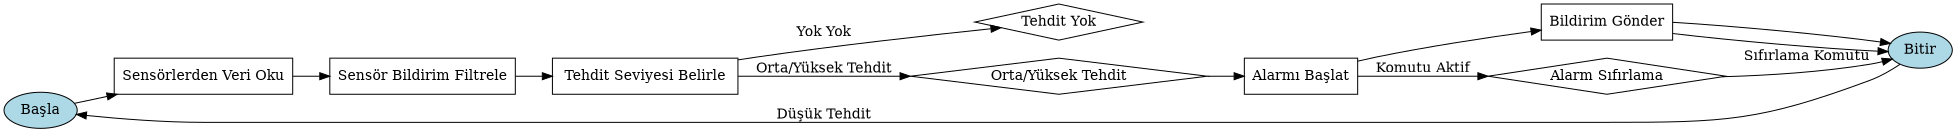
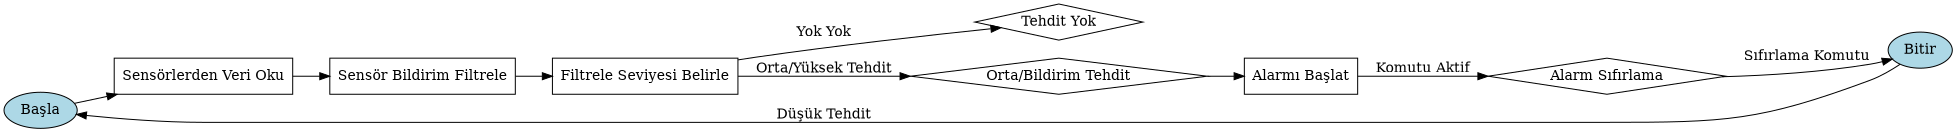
(1607, 22) -> none
(645, 76) -> (645, 76)
(1059, 76) -> (1059, 76)
